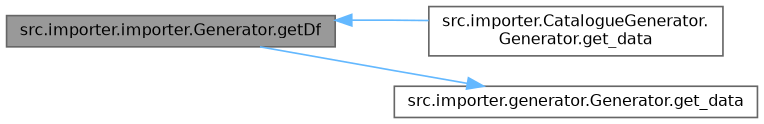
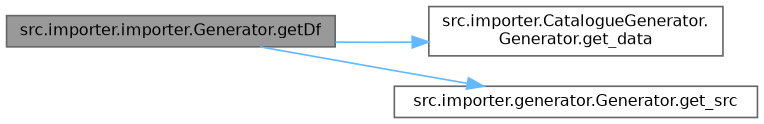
(390, 20) -> (374, 42)
(576, 102) -> (576, 102)
